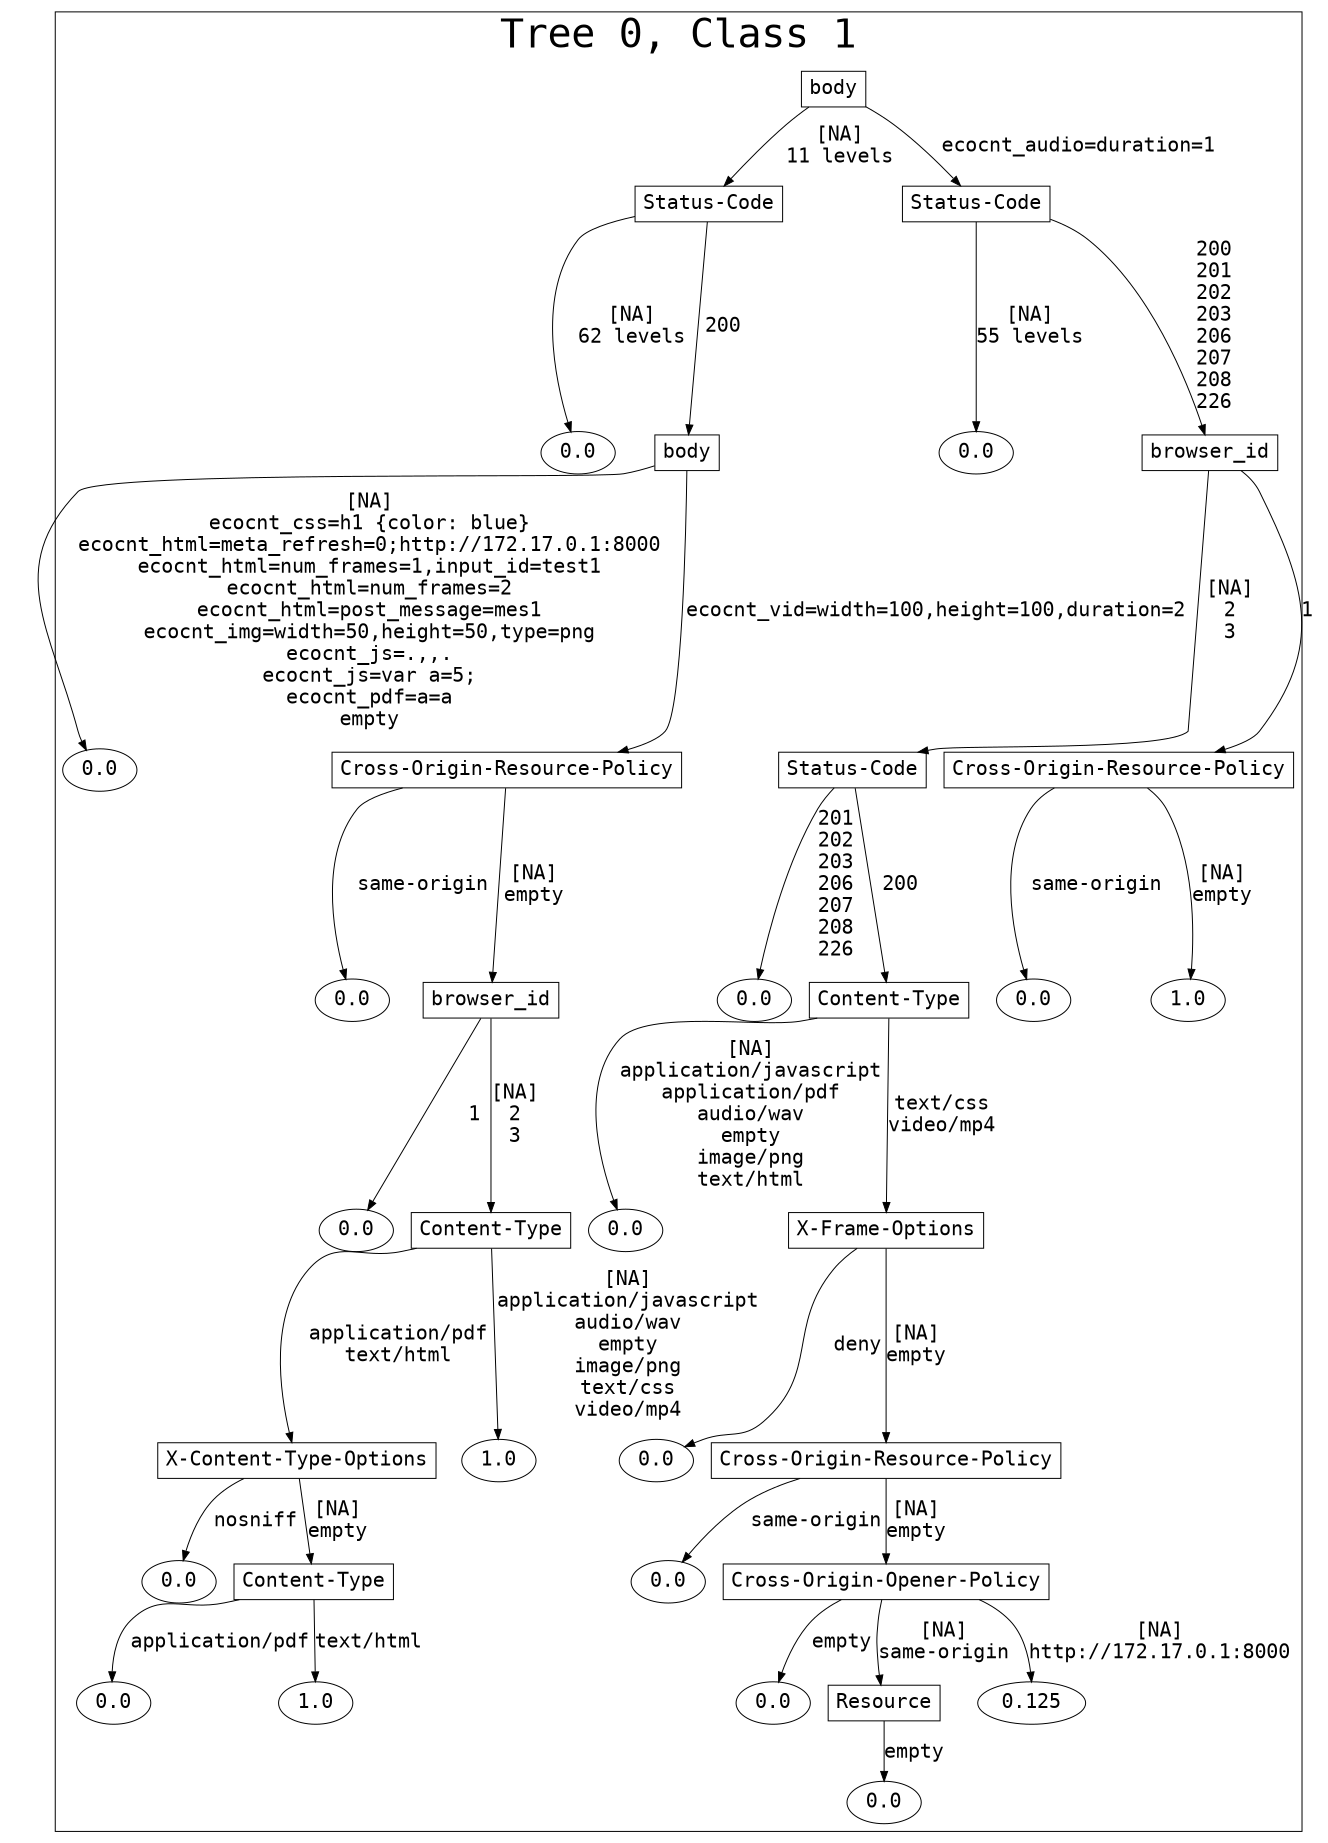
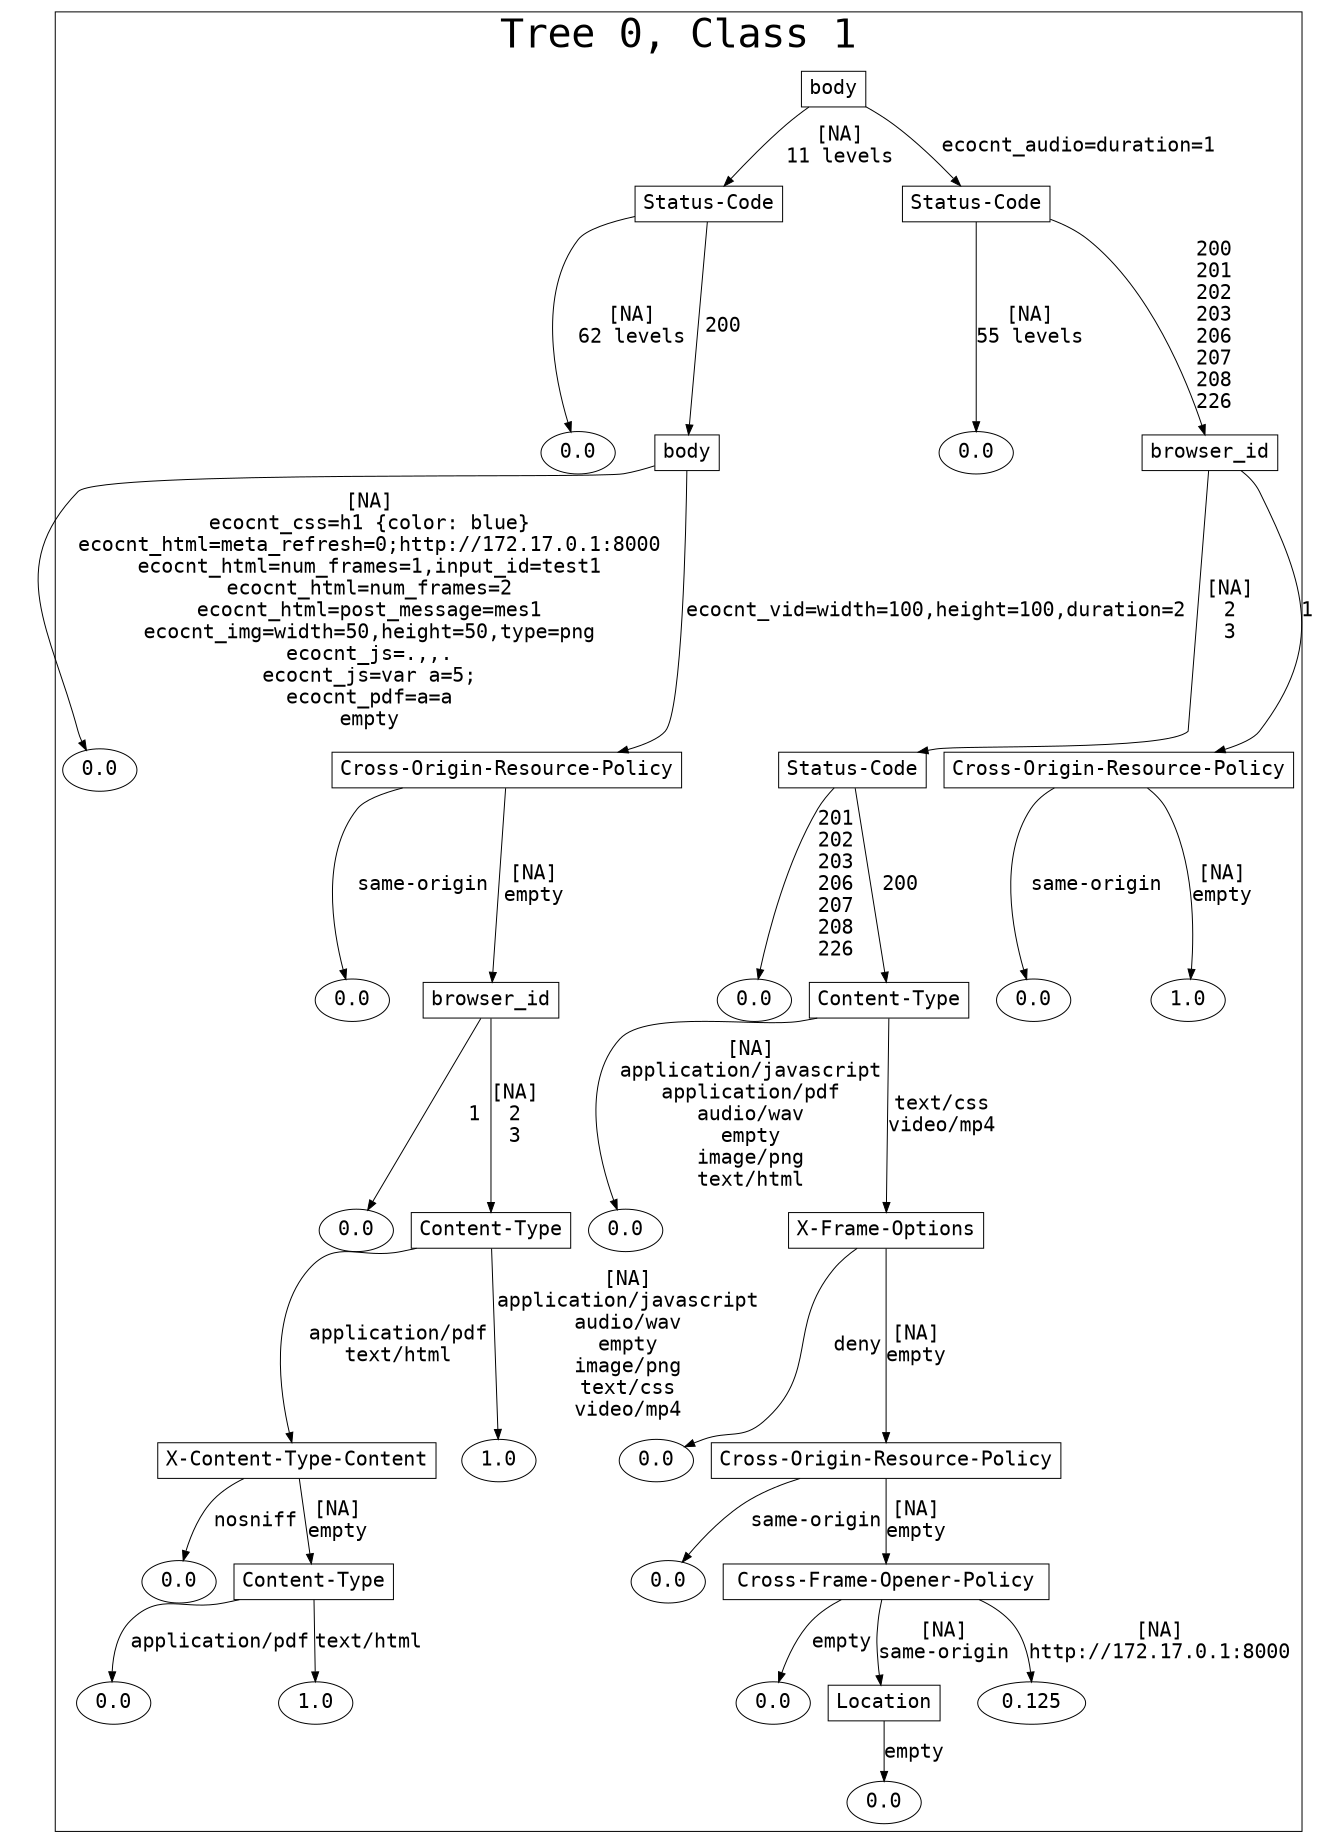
(297, 1461) -> (297, 1461)
(886, 1582) -> (886, 1582)
(884, 1703) -> (884, 1703)
